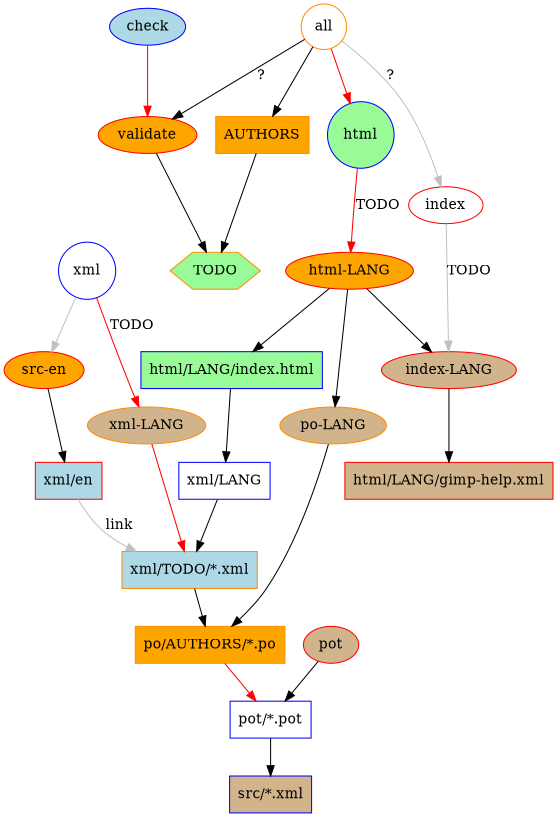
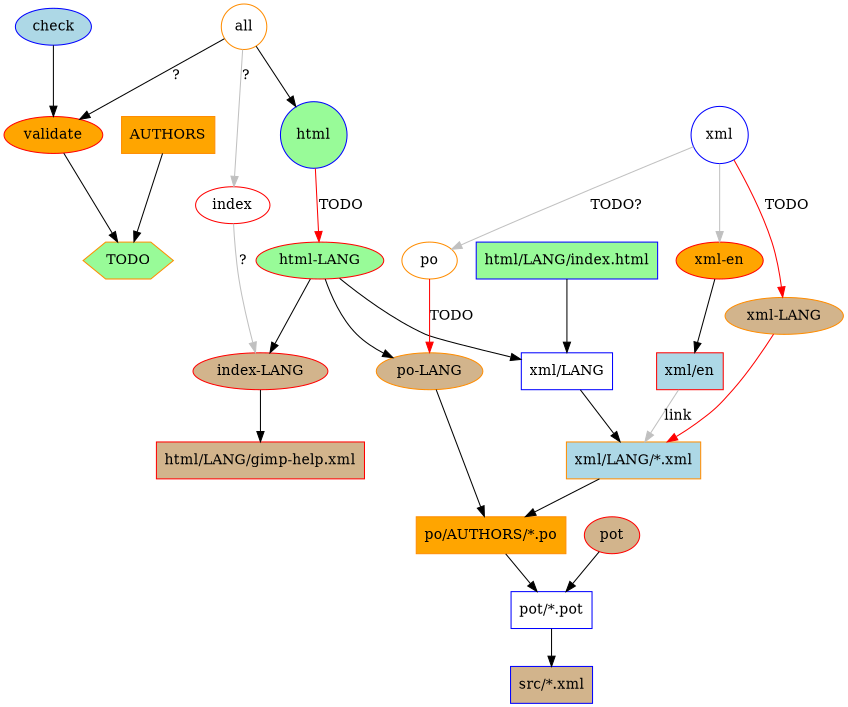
(339, 71) -> (273, 72)
(148, 76) -> (53, 76)
(295, 77) -> none
none -> (430, 261)
(350, 271) -> (320, 261)
(469, 271) -> (243, 261)
(295, 317) -> (419, 331)
(44, 370) -> (720, 261)
(190, 570) -> (634, 460)
(237, 678) -> (518, 569)
